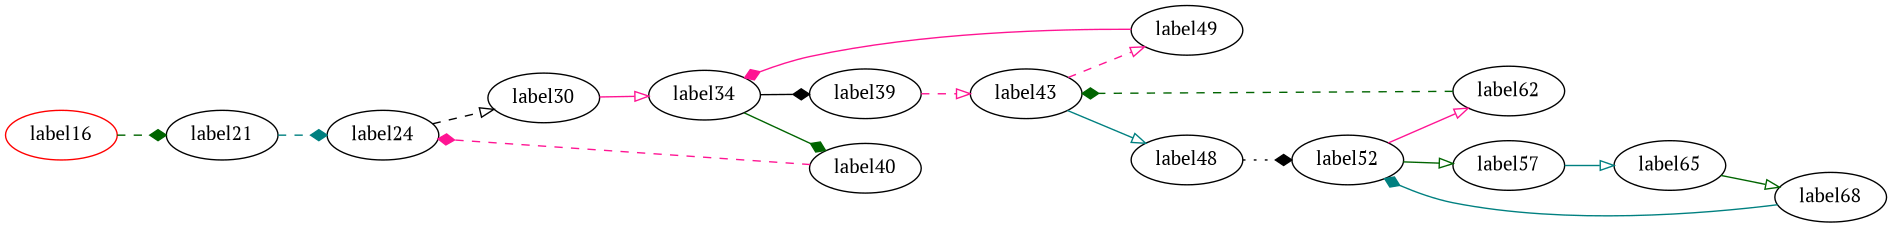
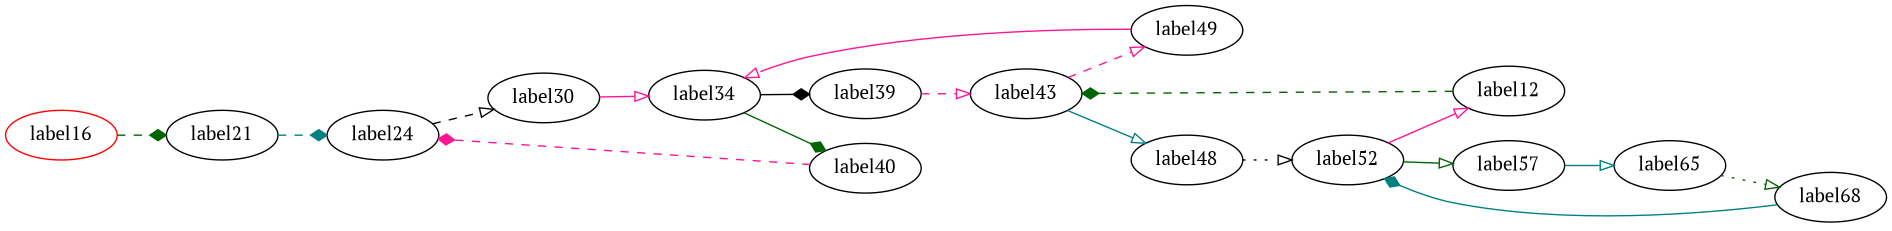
(944, 37) -> (944, 37)
(1509, 91) -> (1509, 91)
(1259, 160) -> (1259, 160)
(1743, 180) -> (1743, 180)
